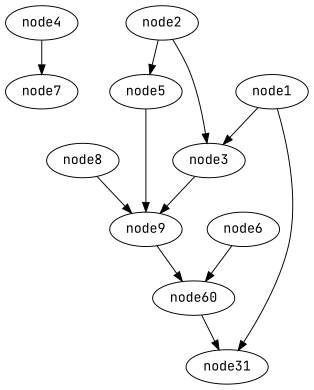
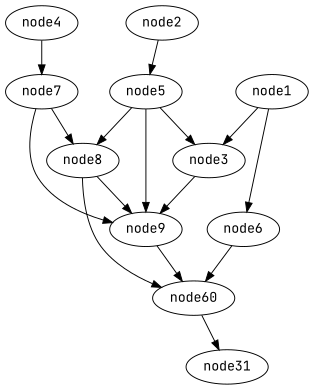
(194, 85) -> (174, 123)
none -> (60, 122)
none -> (118, 123)
none -> (40, 181)
(291, 230) -> (259, 156)
none -> (99, 243)
